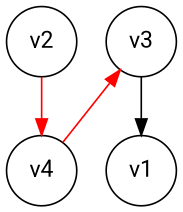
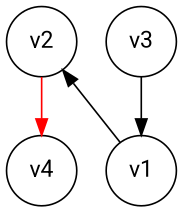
(86, 113) -> none
none -> (97, 113)
